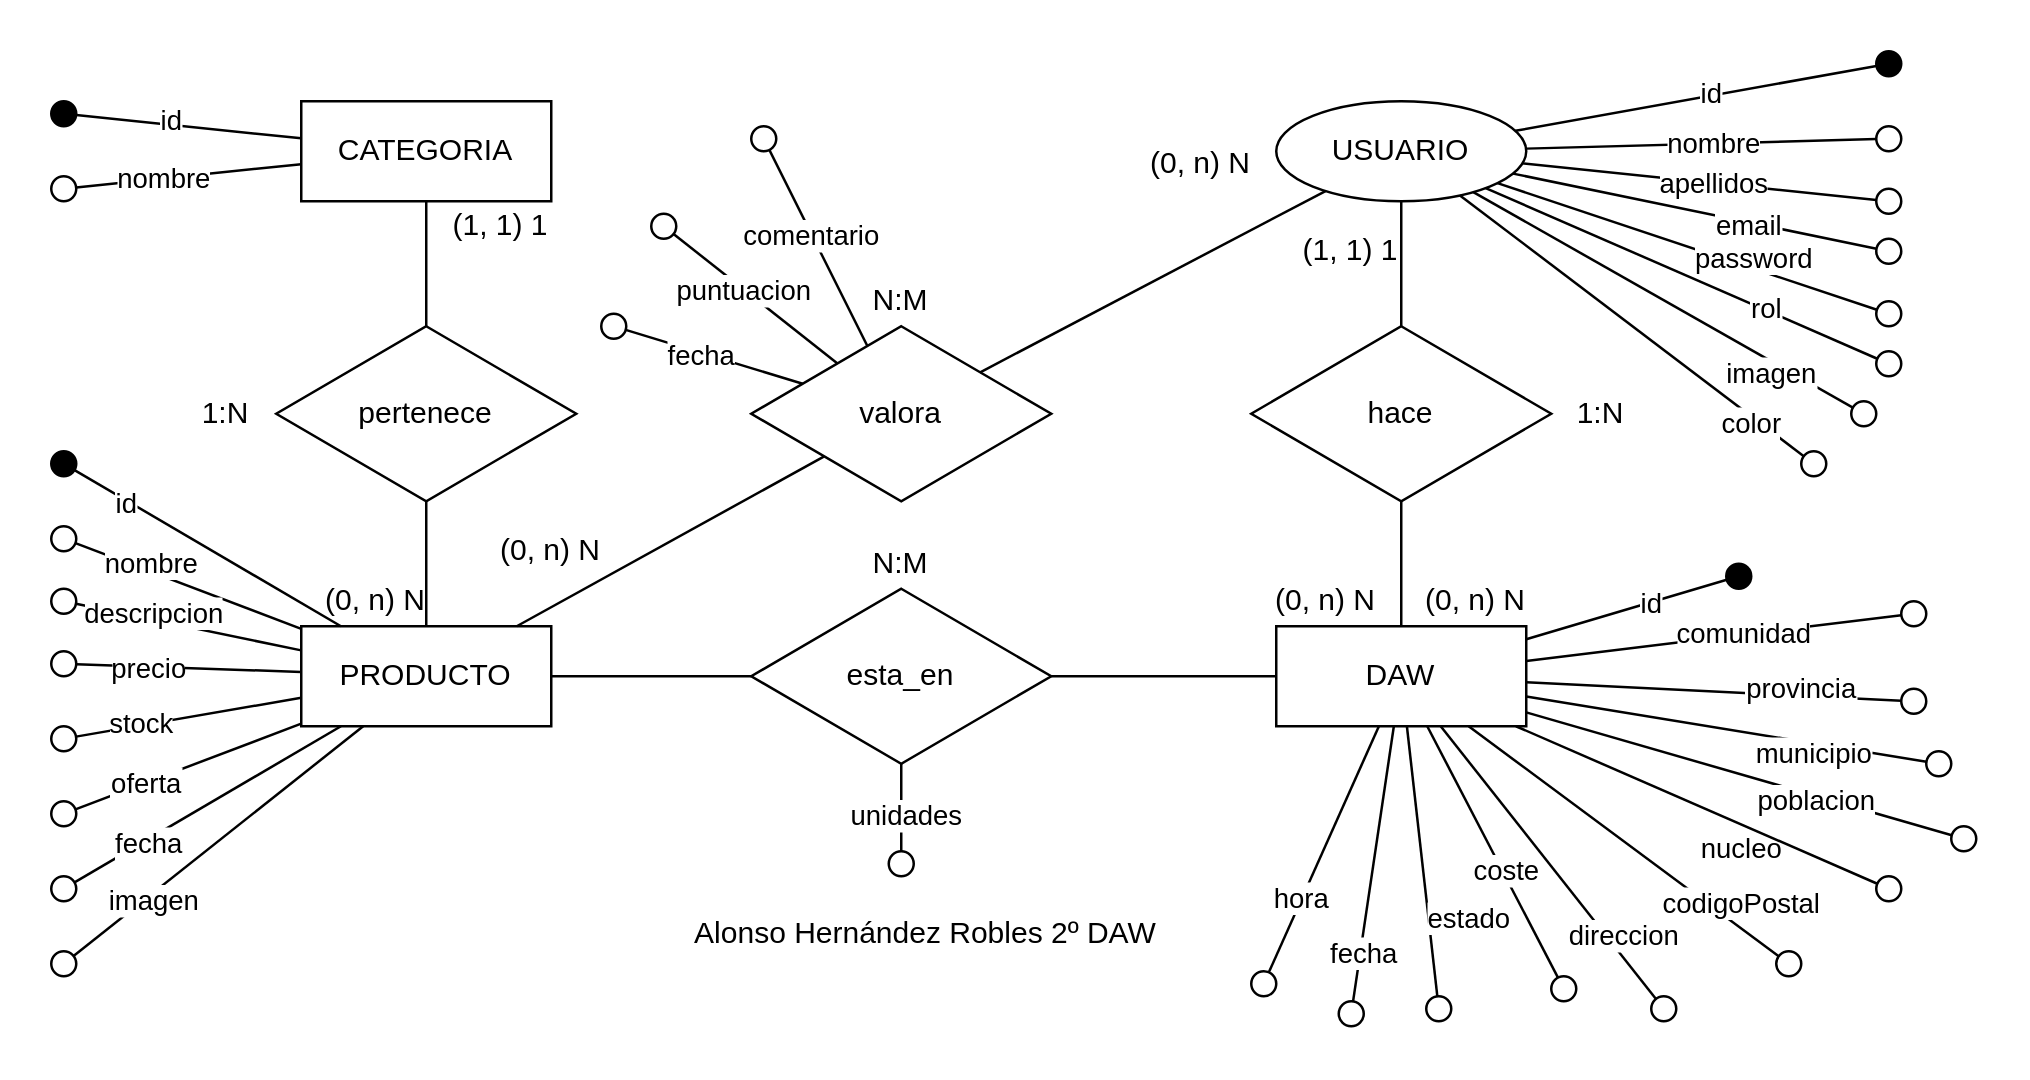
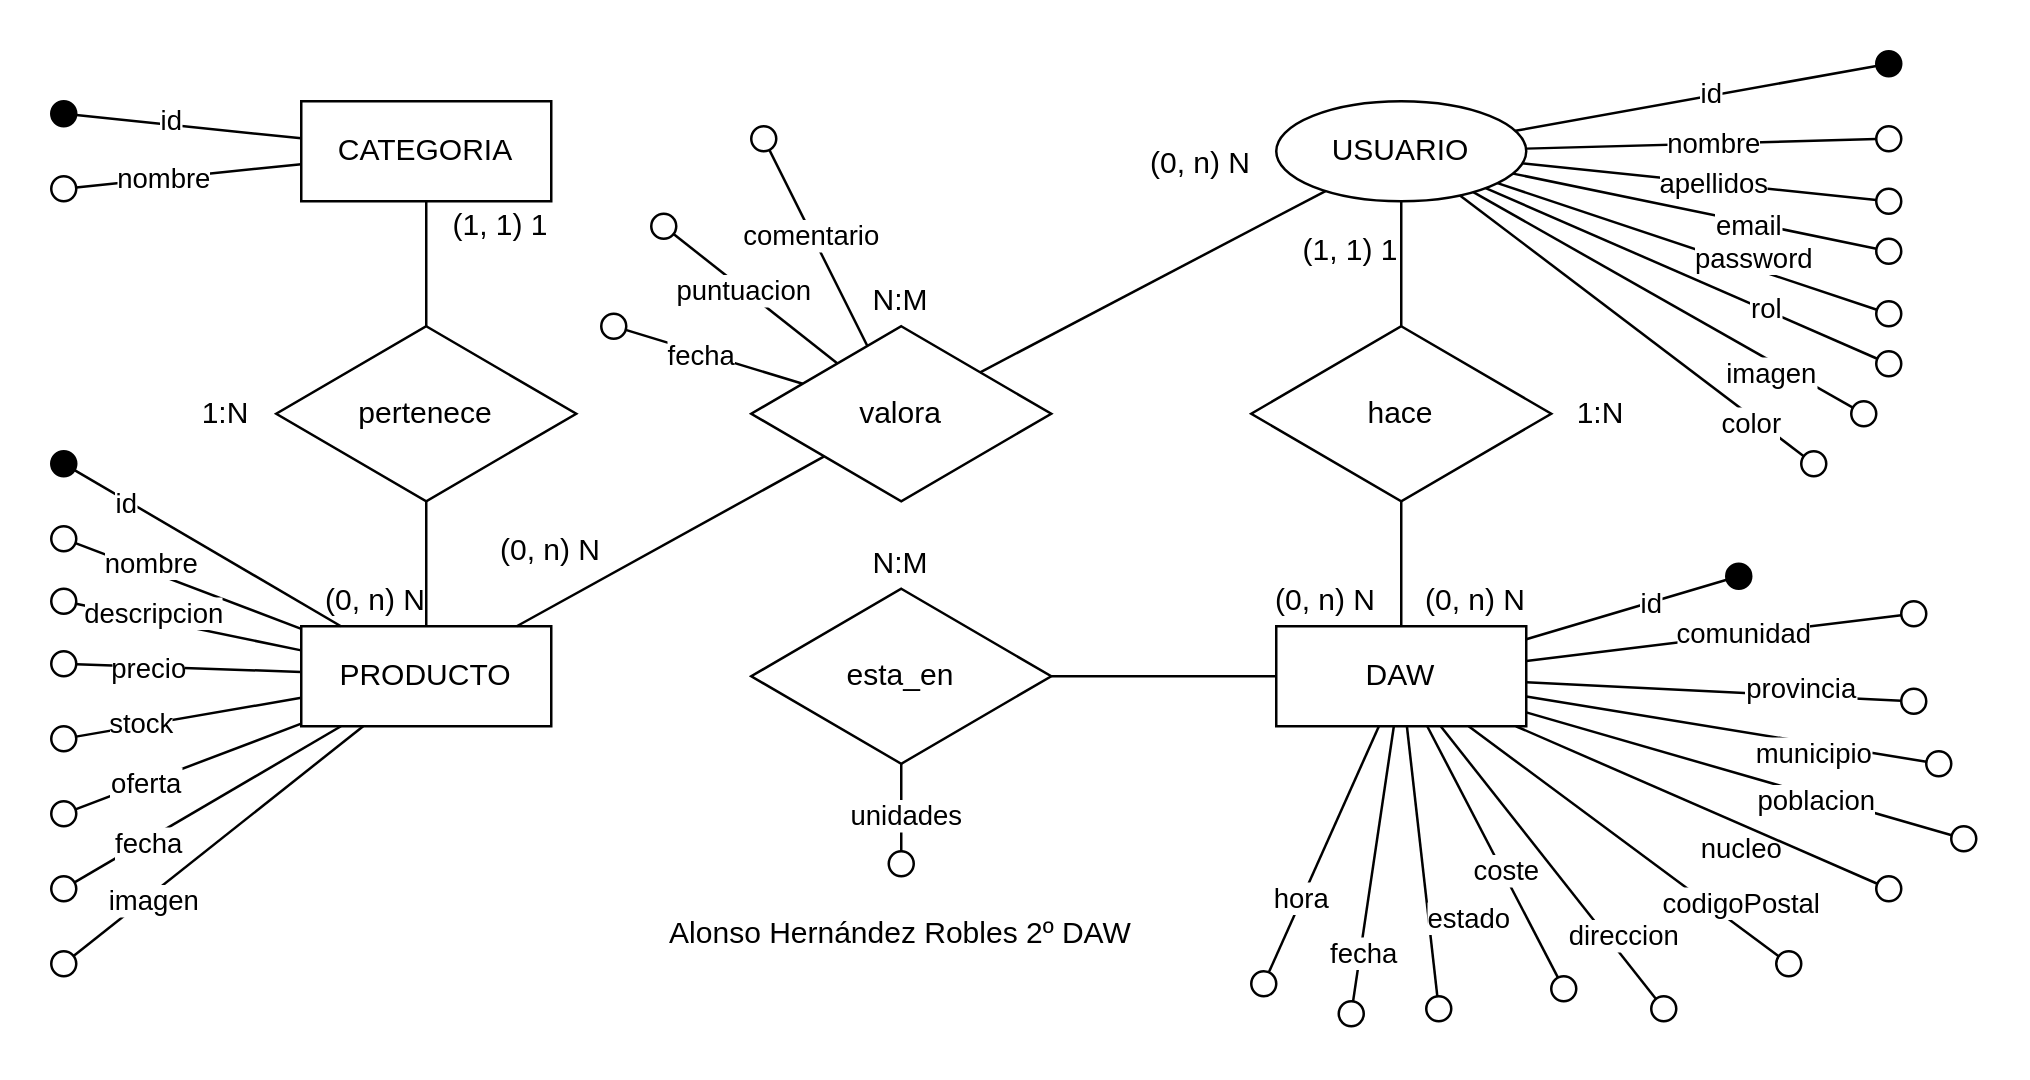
(651, 676) -> none
(926, 934) -> (901, 934)
